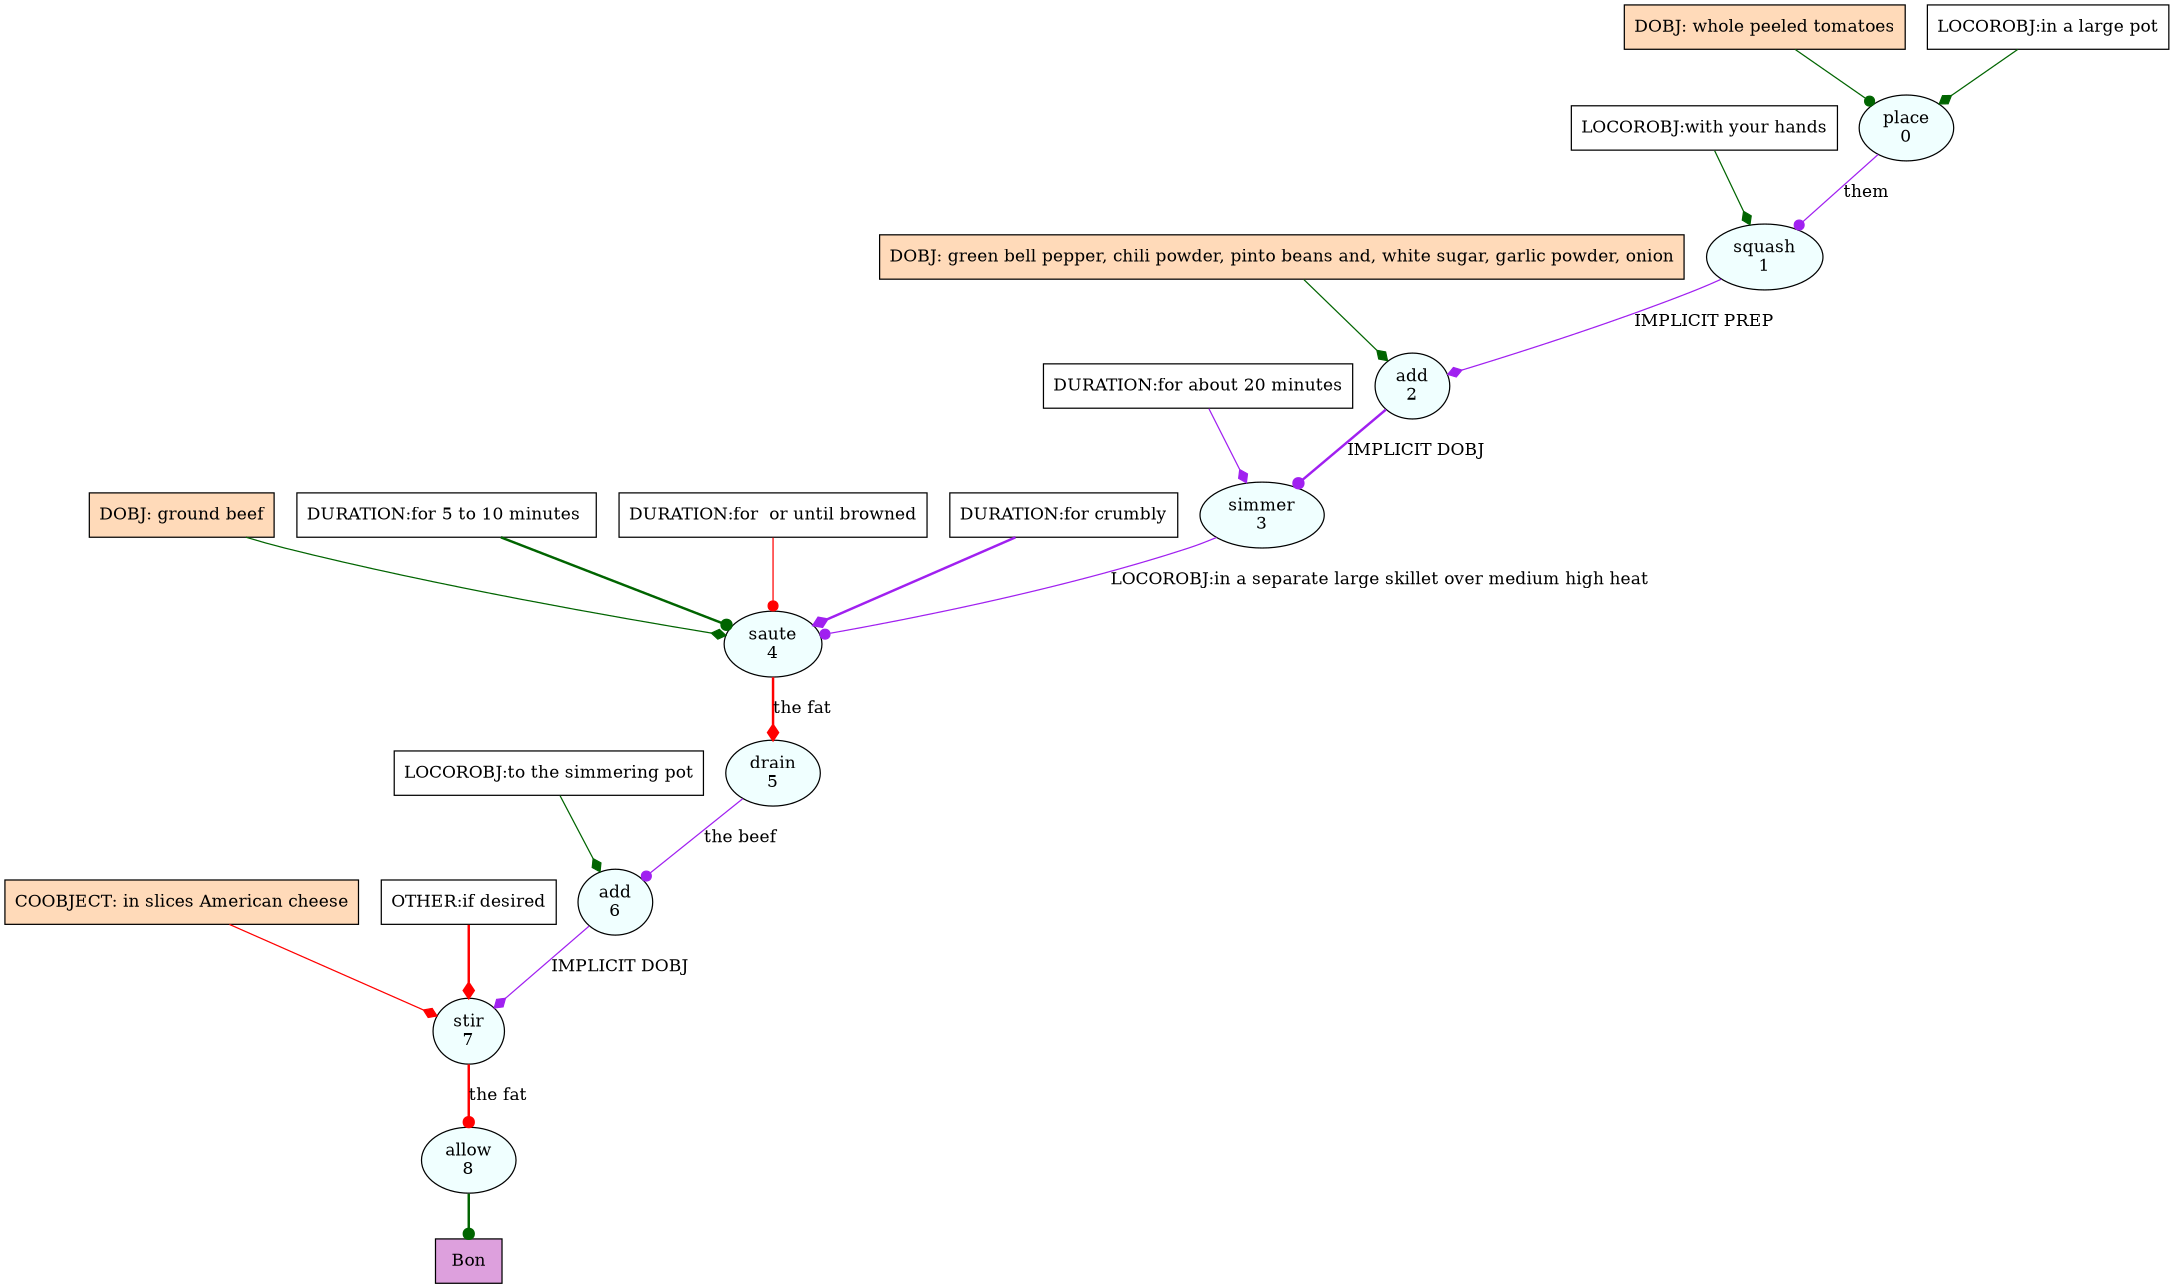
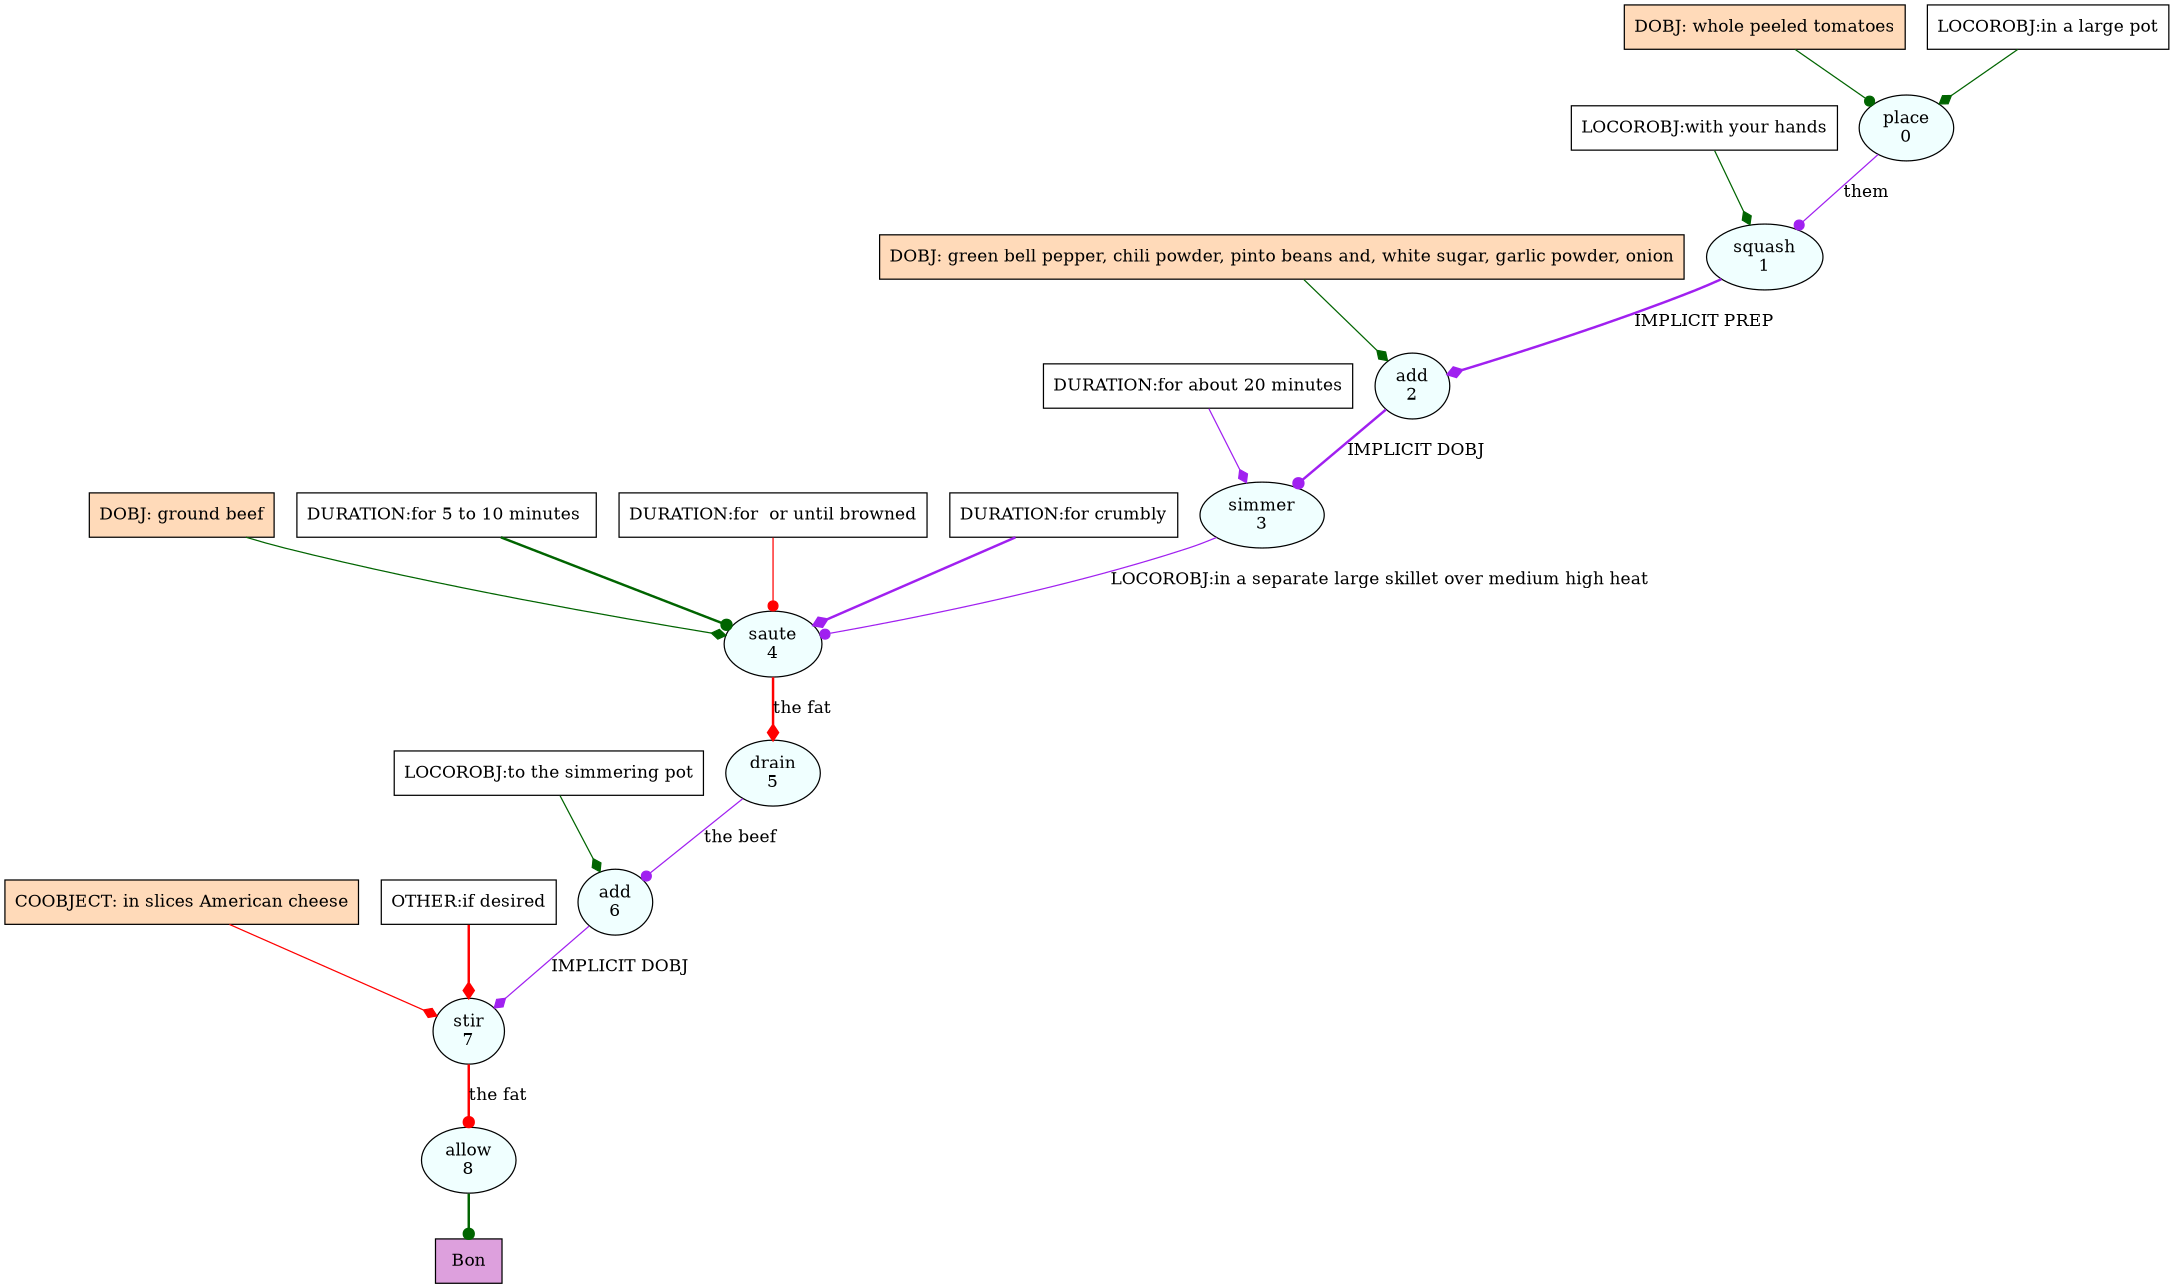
(1593, 328) -> (1593, 328)
